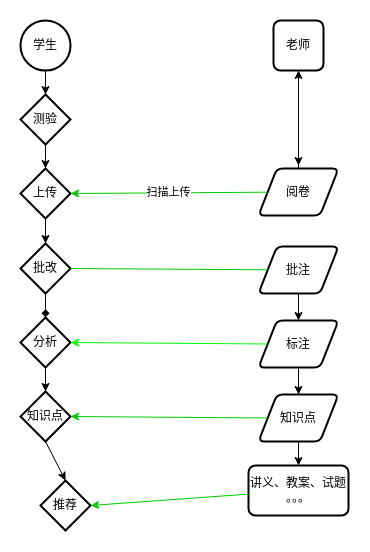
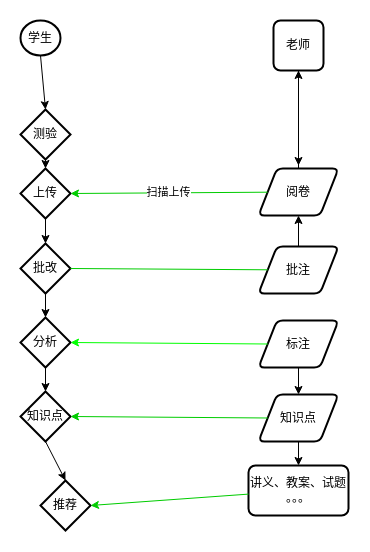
(46, 46) -> (41, 38)
(46, 120) -> (46, 135)
(299, 304) -> (299, 234)
(46, 308) -> (46, 309)
